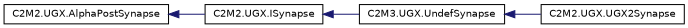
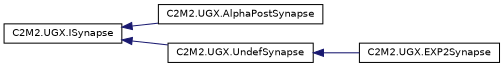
(192, 14) -> (145, 25)
(432, 14) -> (241, 53)
(613, 14) -> (429, 53)
